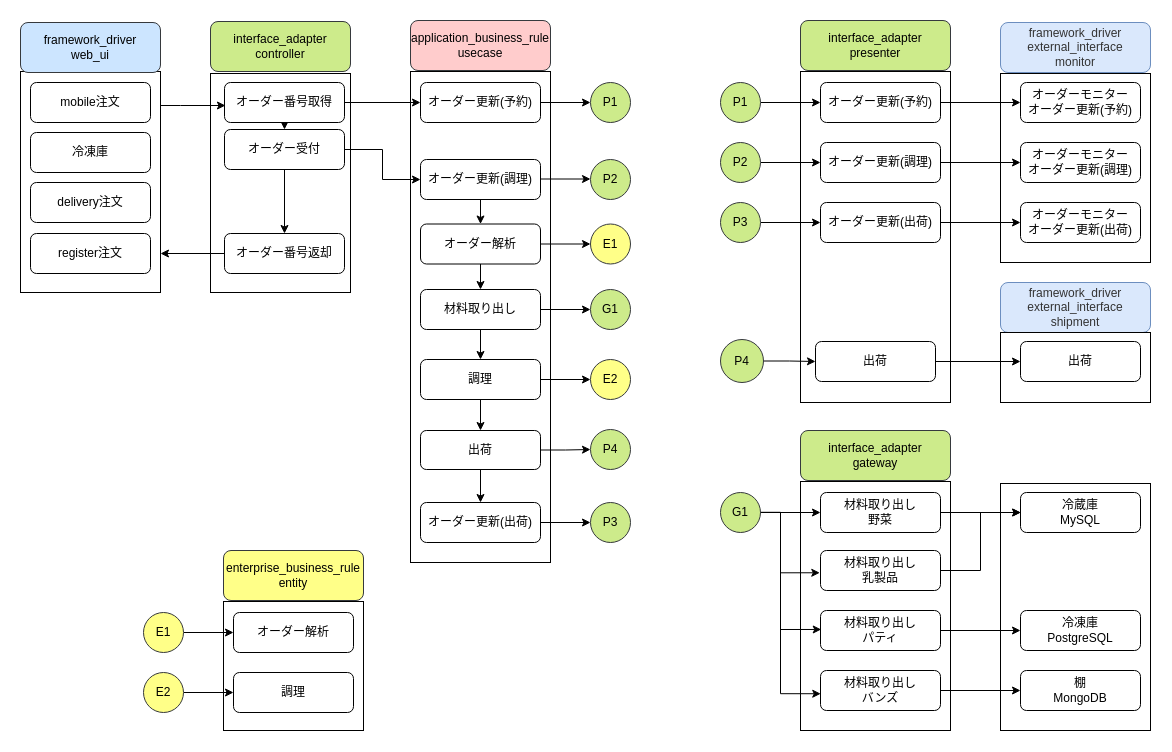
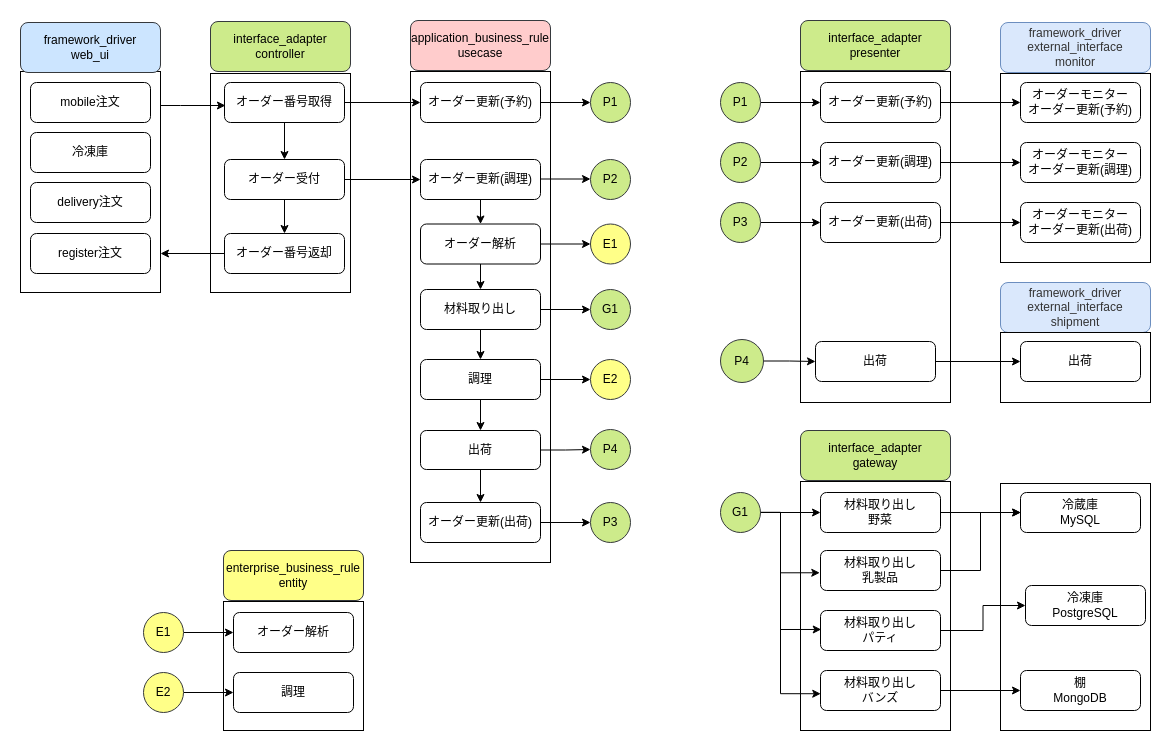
(285, 150) -> (285, 180)
(1081, 631) -> (1086, 606)
